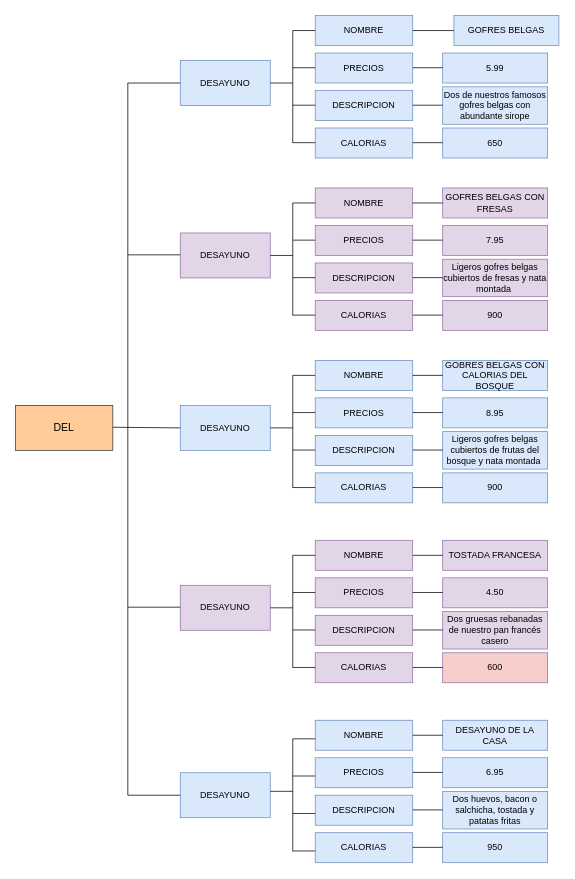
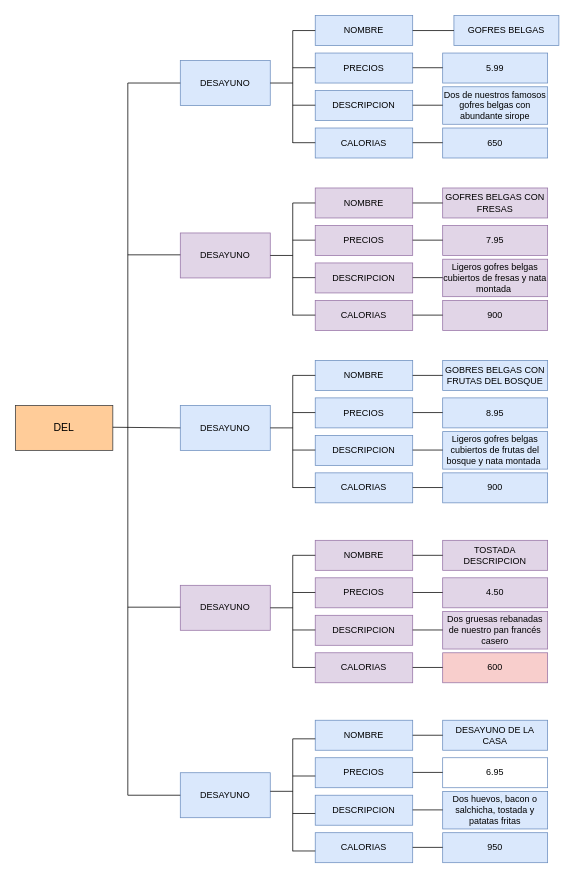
(495, 375) -> (495, 375)
(495, 555) -> (495, 555)
(495, 773) -> (495, 773)
